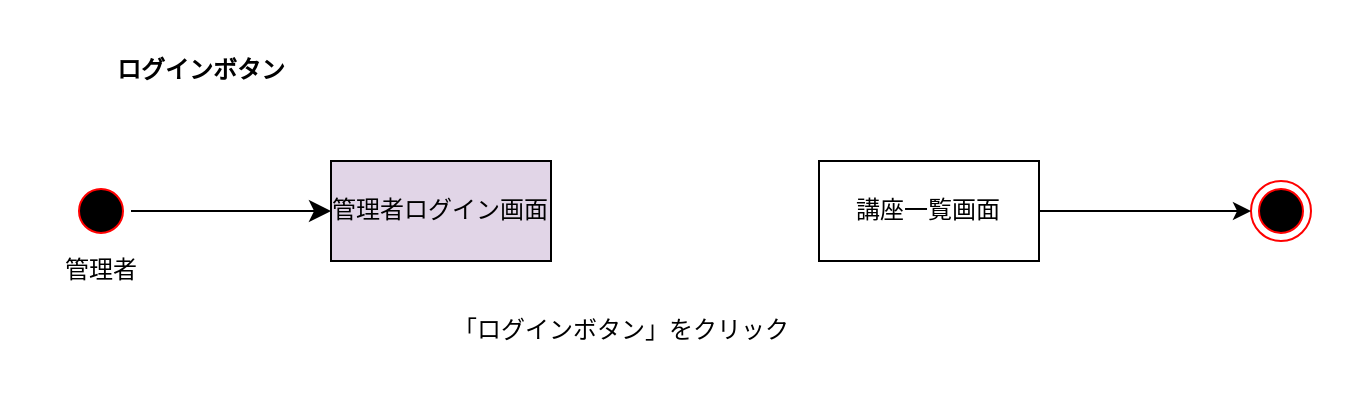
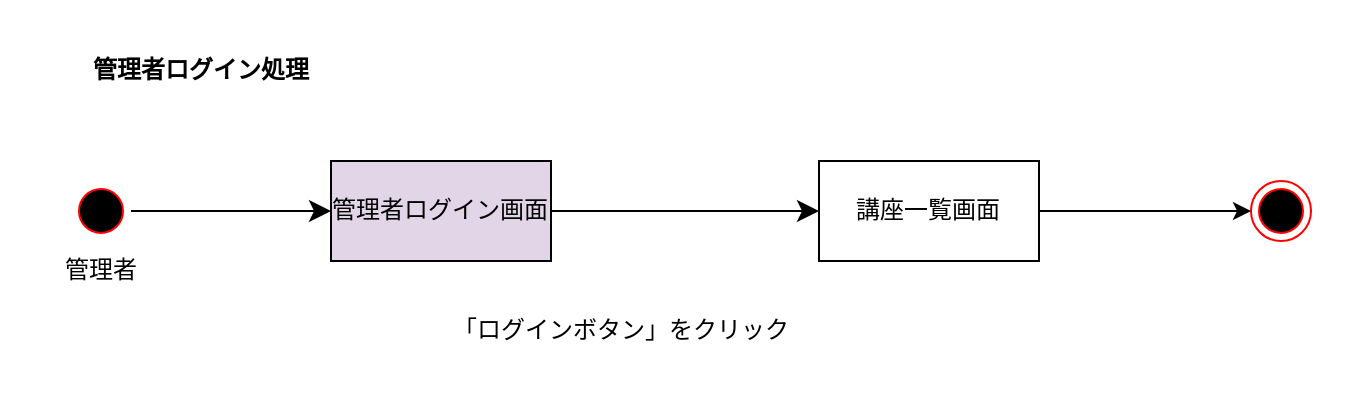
(202, 71) -> (202, 71)
none -> (678, 211)
